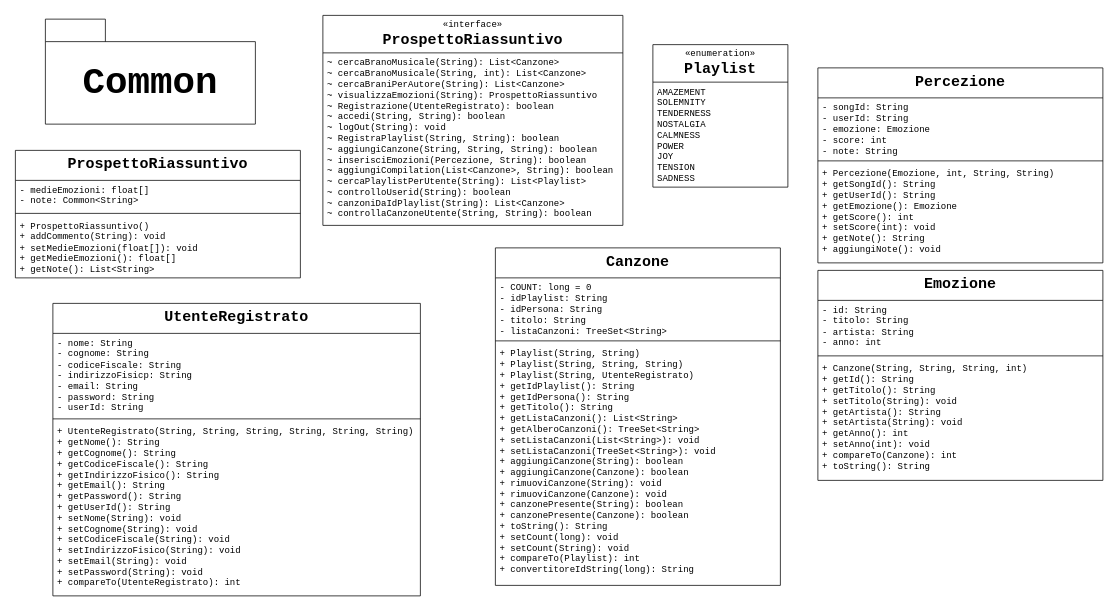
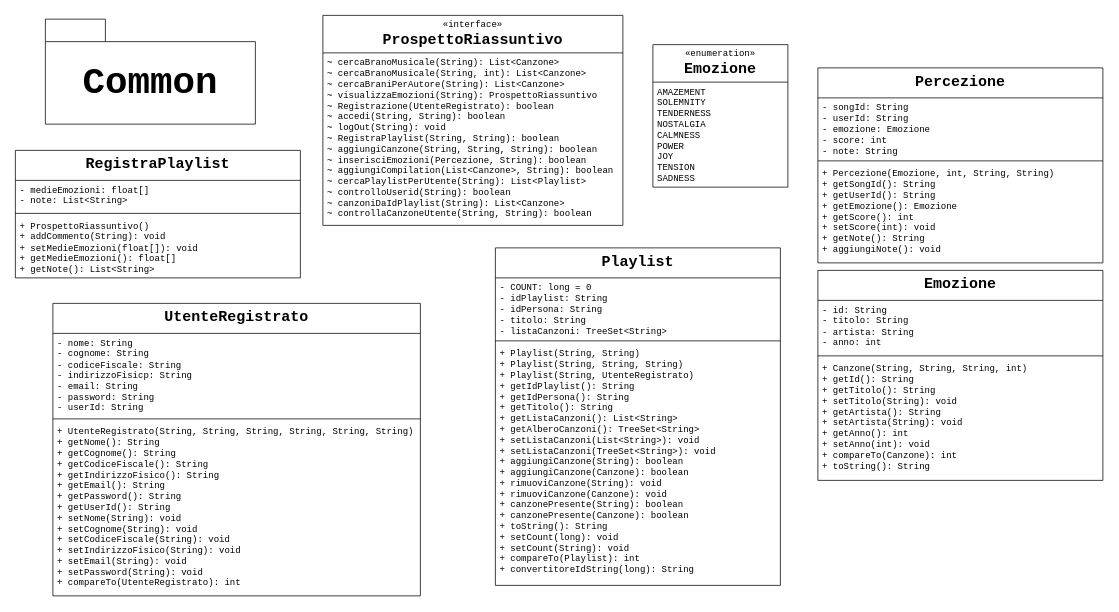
(720, 63) -> (720, 63)
(158, 161) -> (158, 161)
(72, 196) -> (72, 196)
(638, 259) -> (638, 259)
